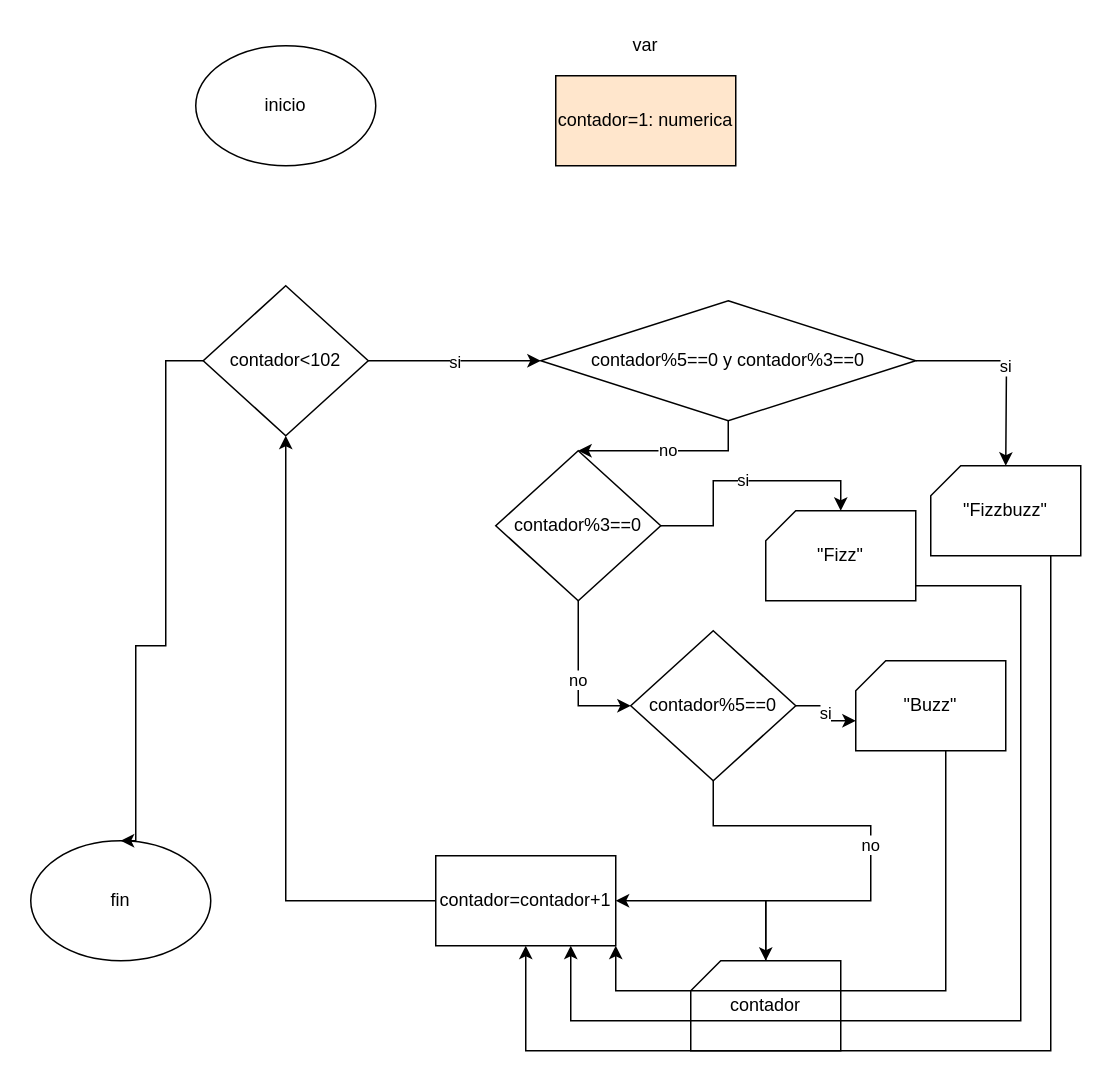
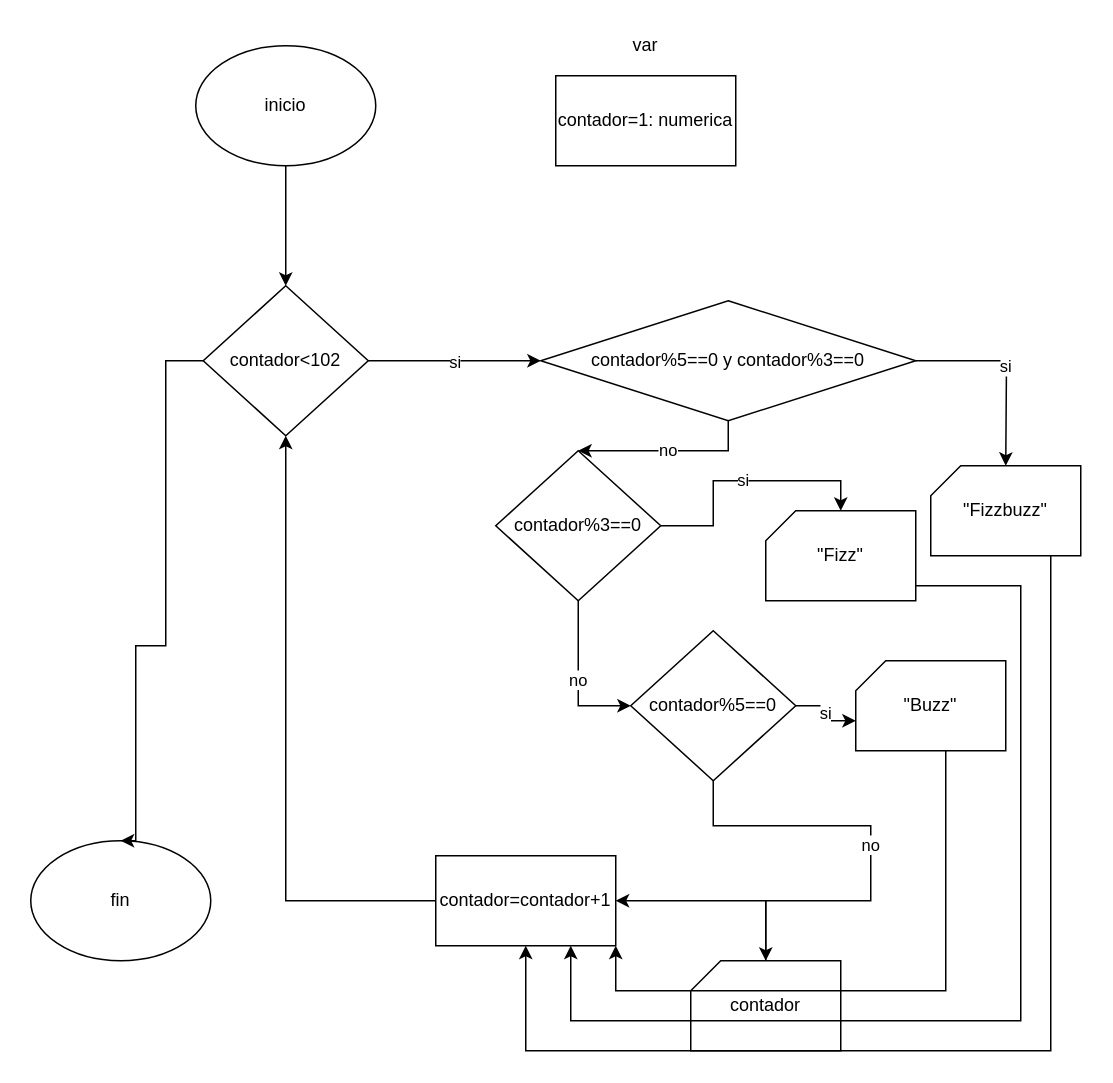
(646, 121) -> (646, 121)
none -> (286, 221)
